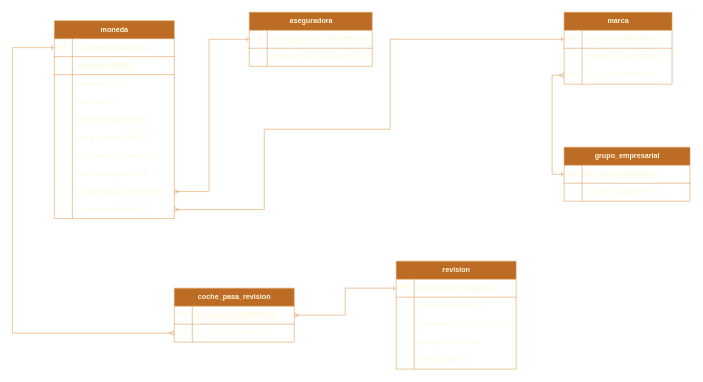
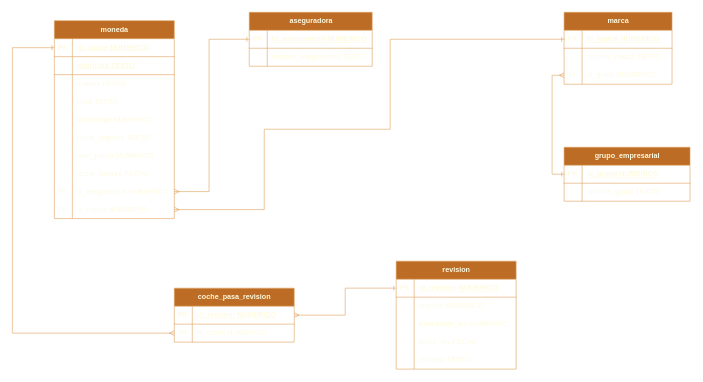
(442, 360) -> (442, 360)
